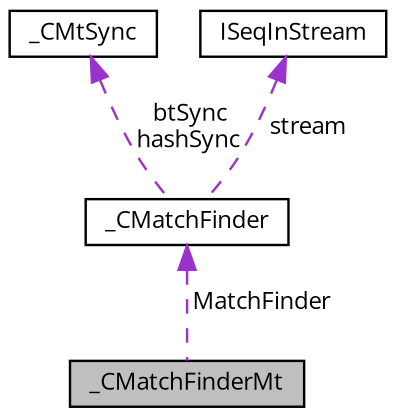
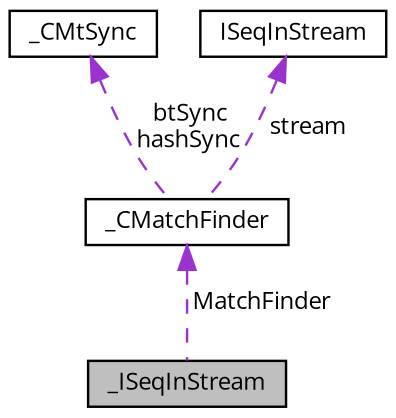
(187, 384) -> (187, 384)
